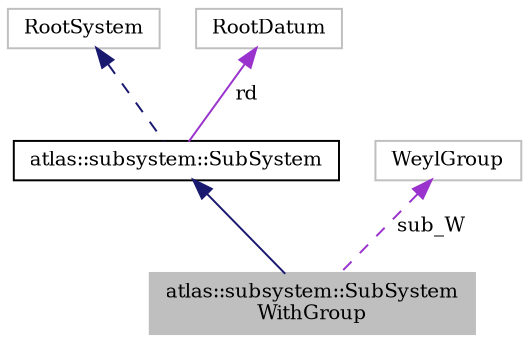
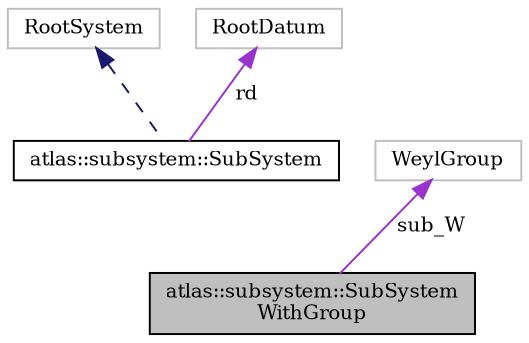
(246, 234) -> none
(379, 234) -> (379, 234)
(312, 304) -> (312, 304)
